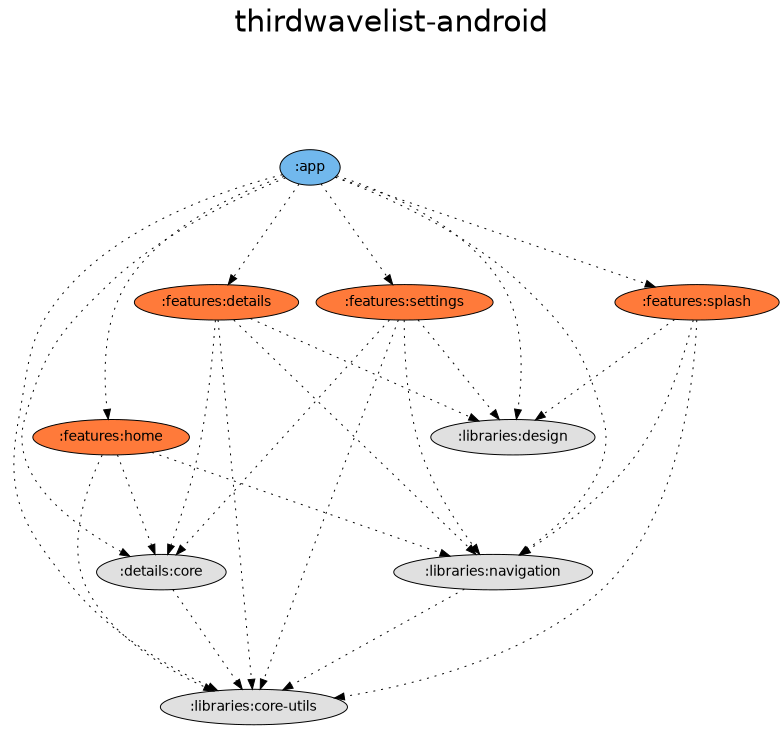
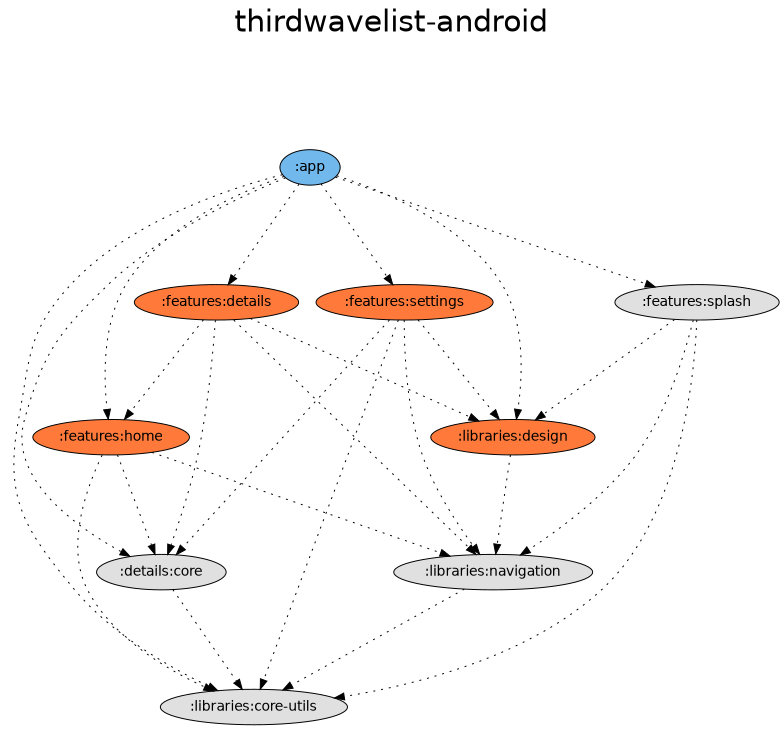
(697, 302) -> (697, 302)
(558, 322) -> (504, 500)
(513, 437) -> (513, 437)
(235, 500) -> (167, 366)
